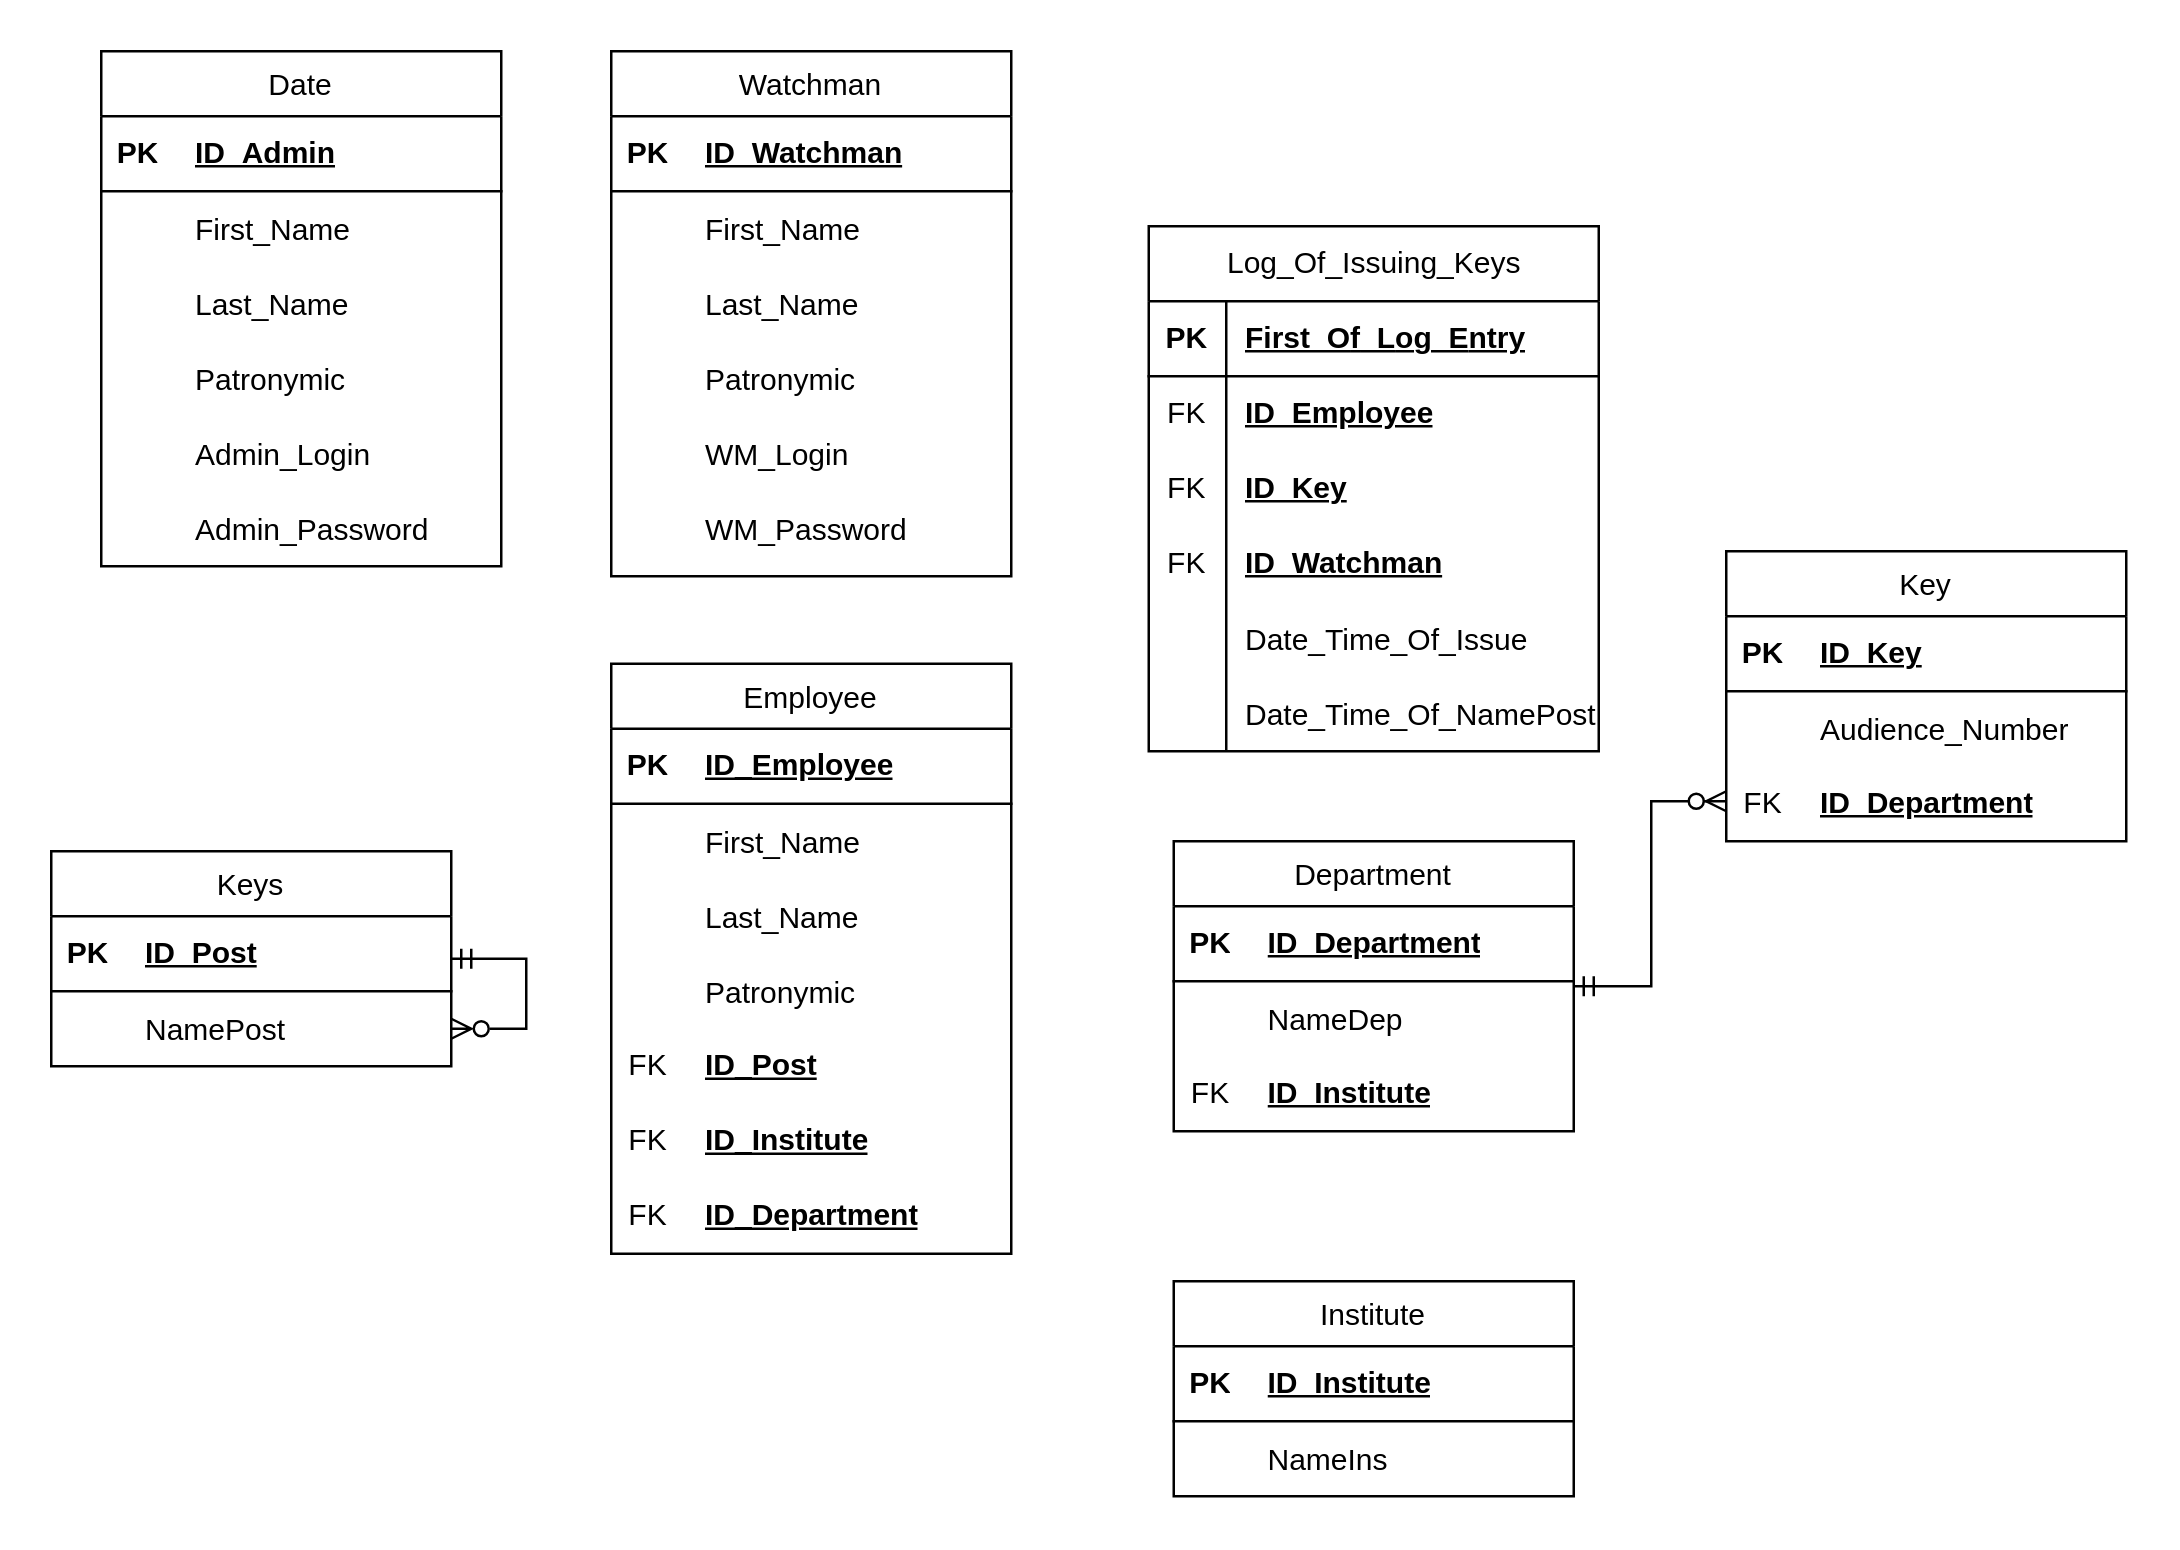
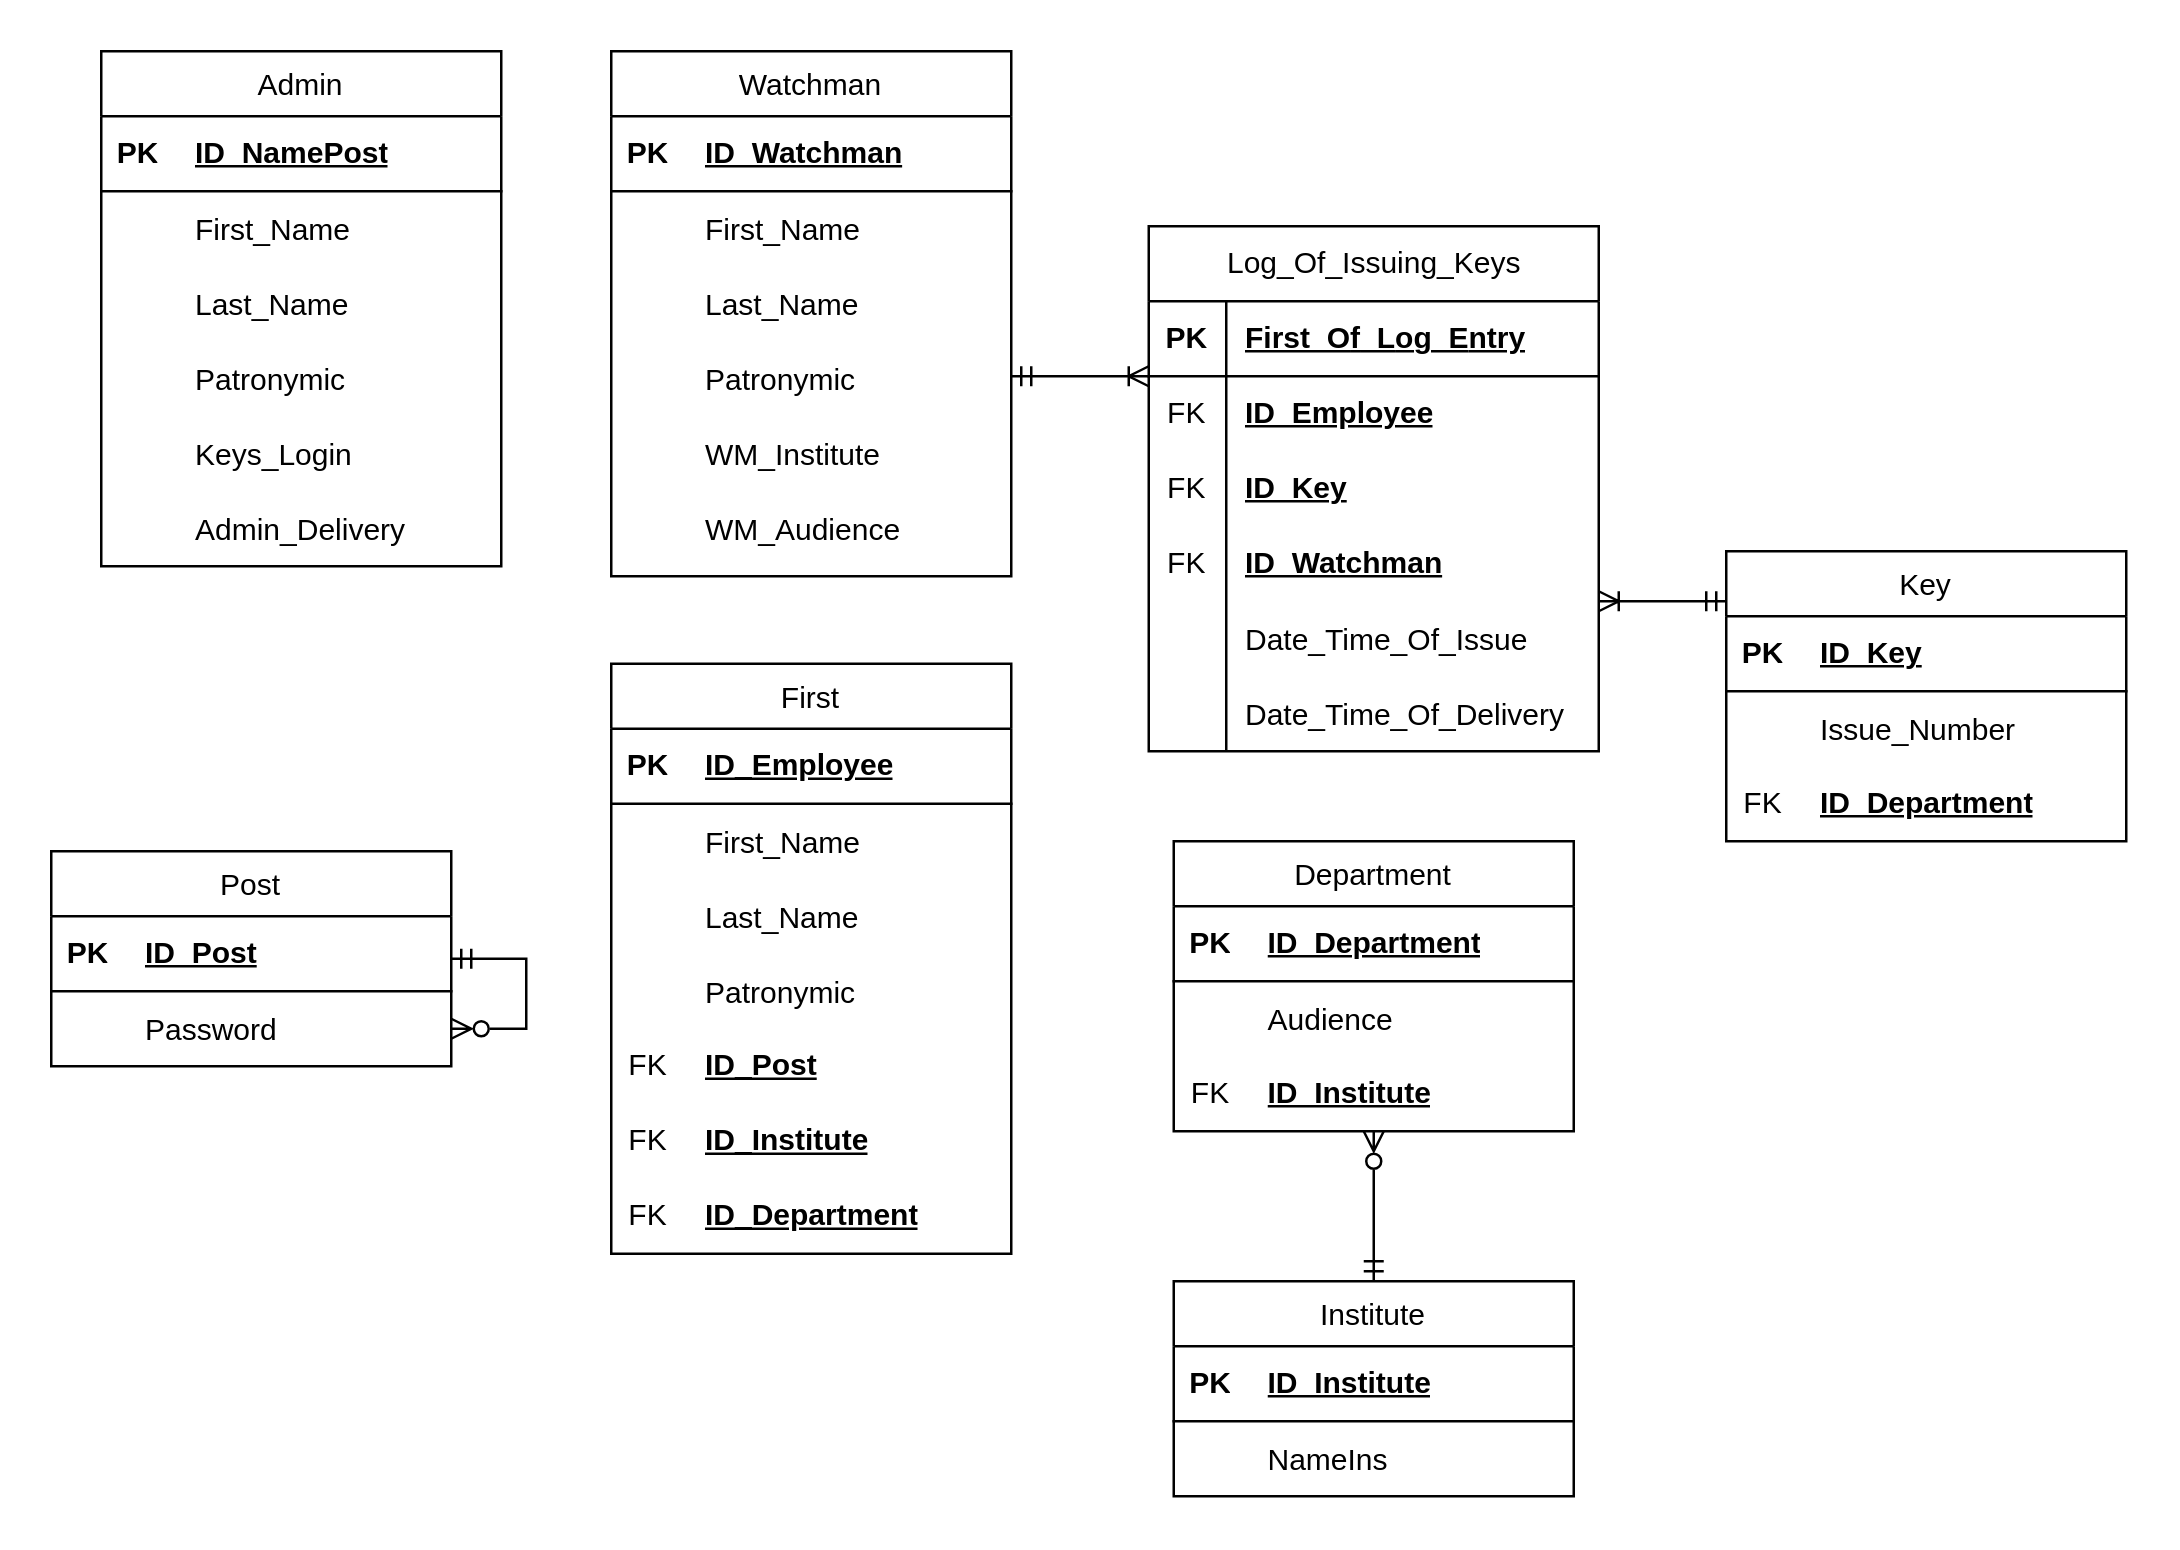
(300, 85) -> (300, 85)
(260, 154) -> (289, 154)
none -> (1079, 376)
(280, 455) -> (275, 455)
(768, 455) -> (802, 455)
(309, 530) -> (301, 530)
(797, 530) -> (794, 530)
none -> (1665, 601)
(810, 698) -> (810, 698)
(1418, 715) -> (1410, 715)
(1942, 730) -> (1921, 730)
(250, 885) -> (250, 885)
(1651, 910) -> none
(1326, 1020) -> (1331, 1020)
(212, 1030) -> (212, 1030)
none -> (1374, 1226)
